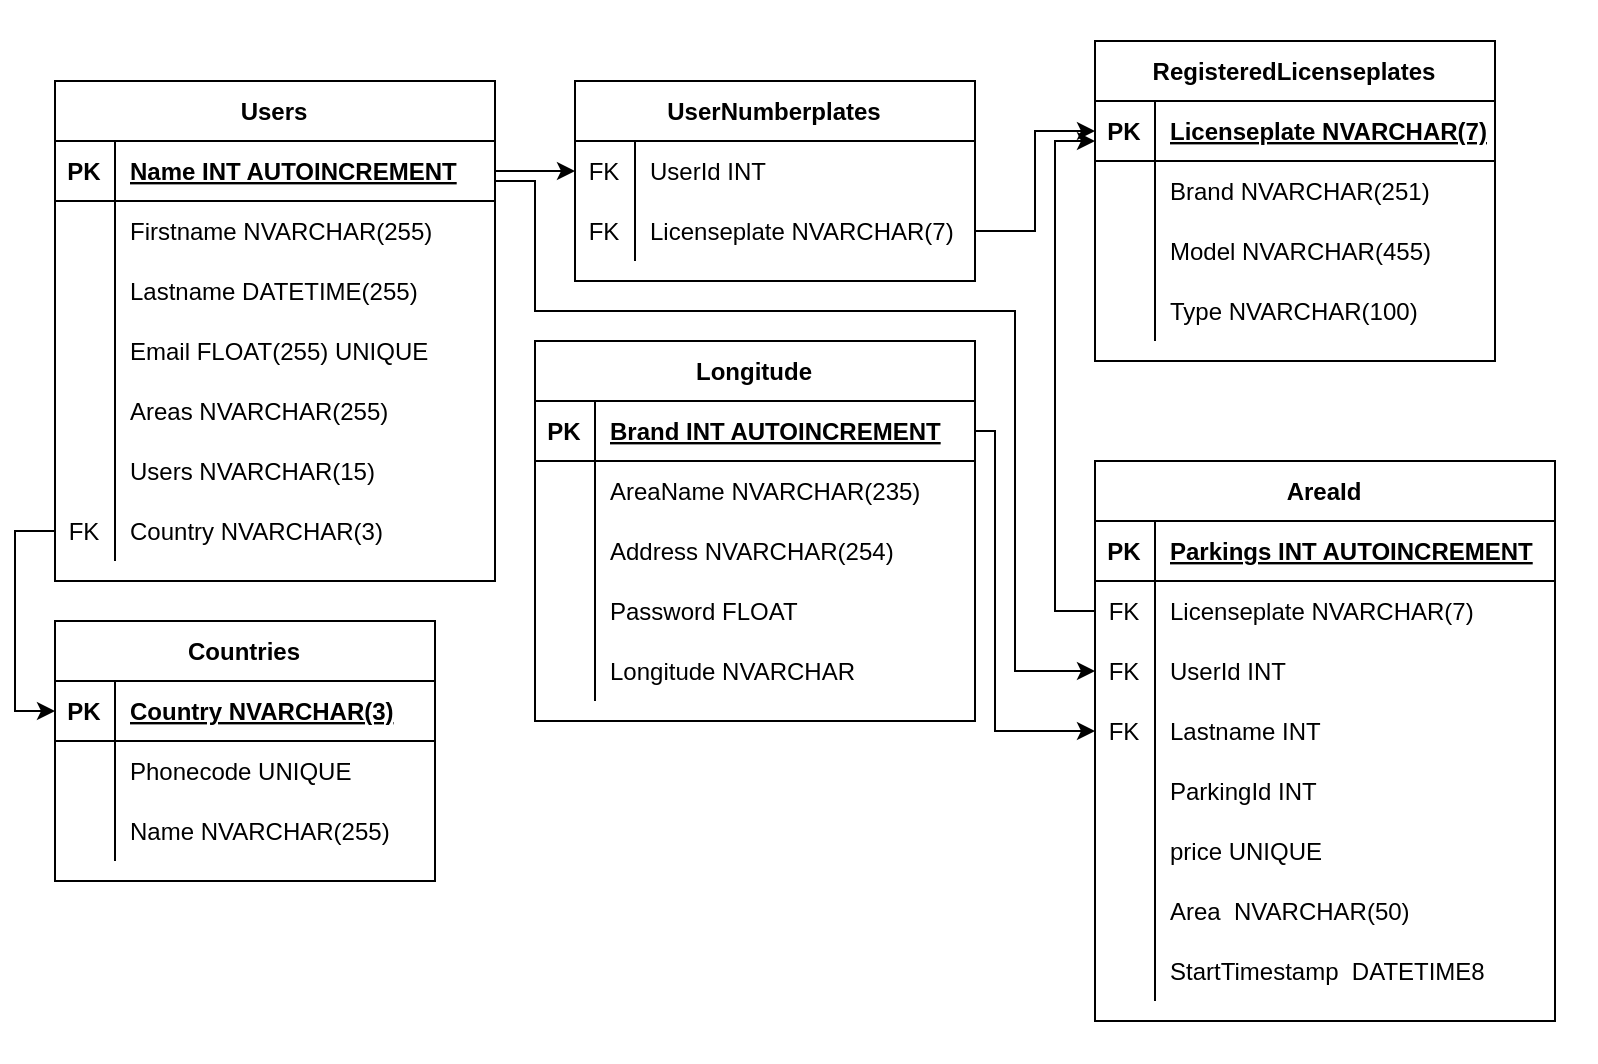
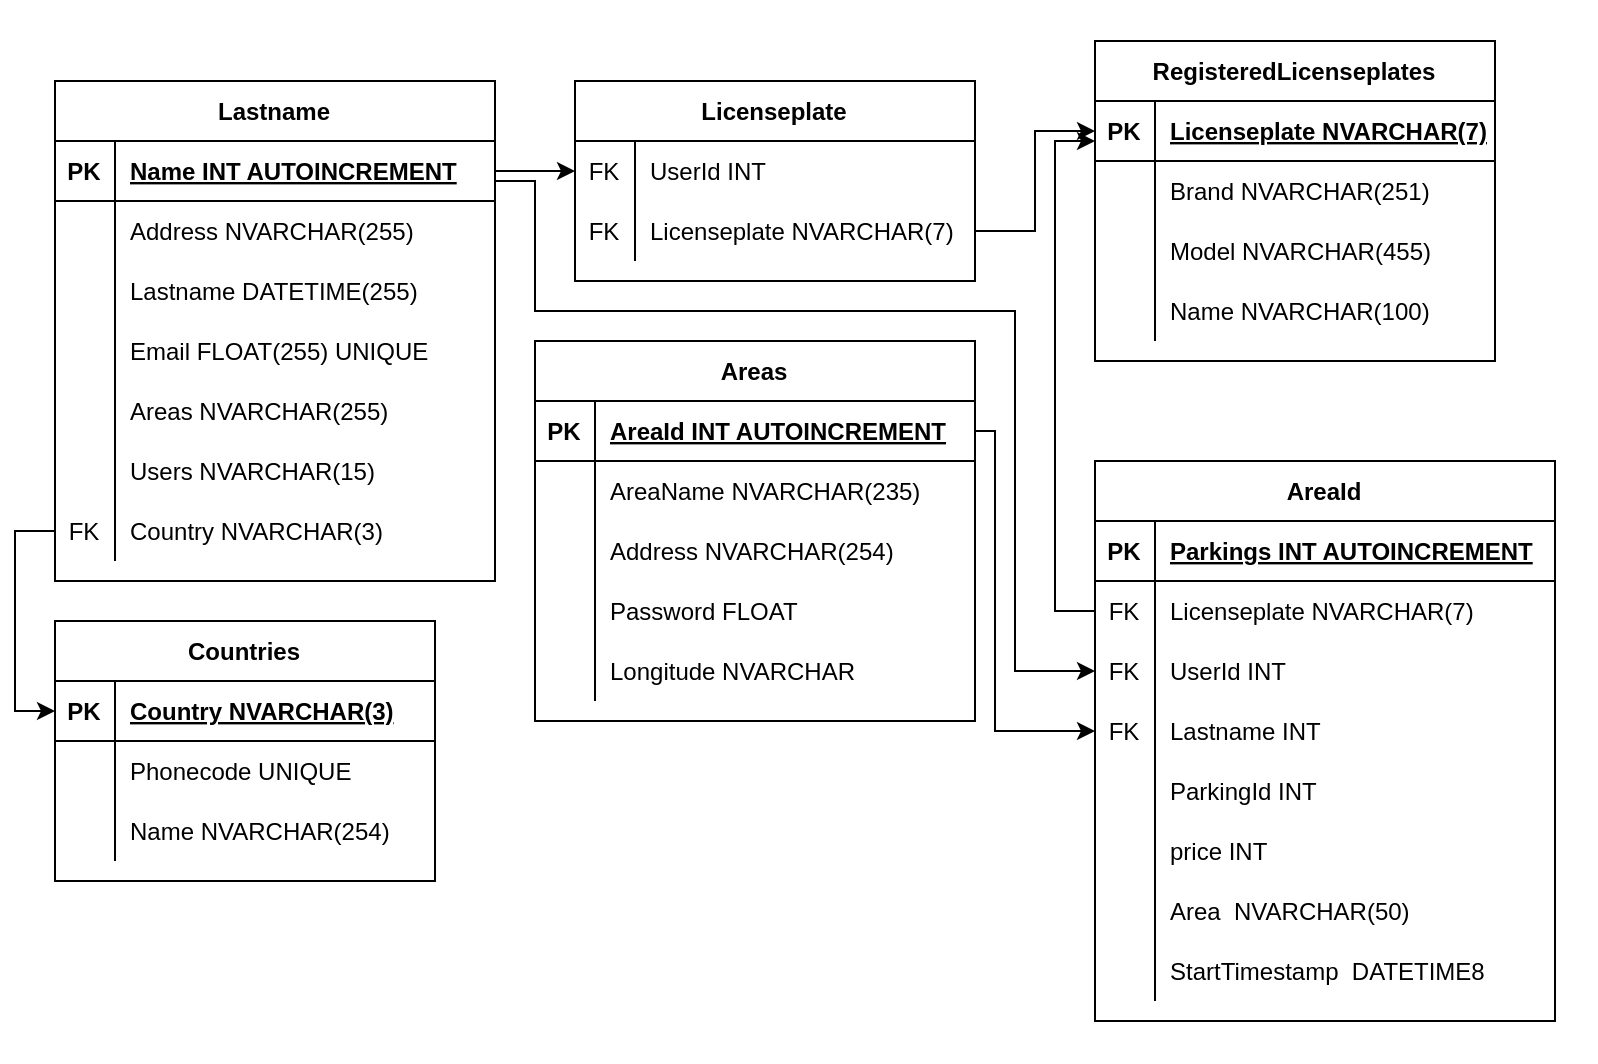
(274, 112) -> (274, 112)
(774, 112) -> (774, 112)
(278, 232) -> (268, 232)
(1288, 312) -> (1288, 312)
(754, 372) -> (754, 372)
(758, 432) -> (765, 432)
(248, 832) -> (248, 832)
(1244, 852) -> (1224, 852)
